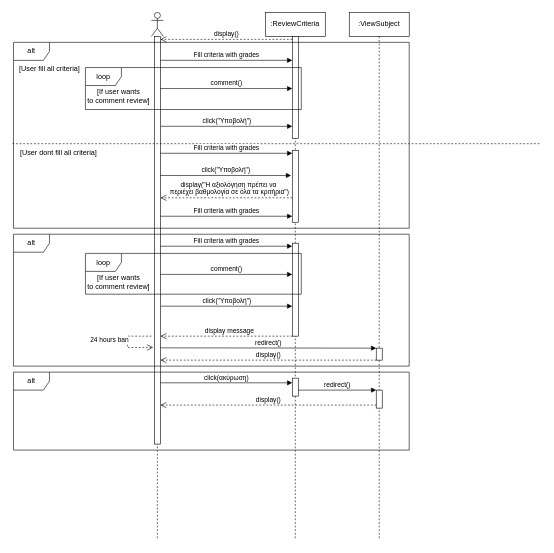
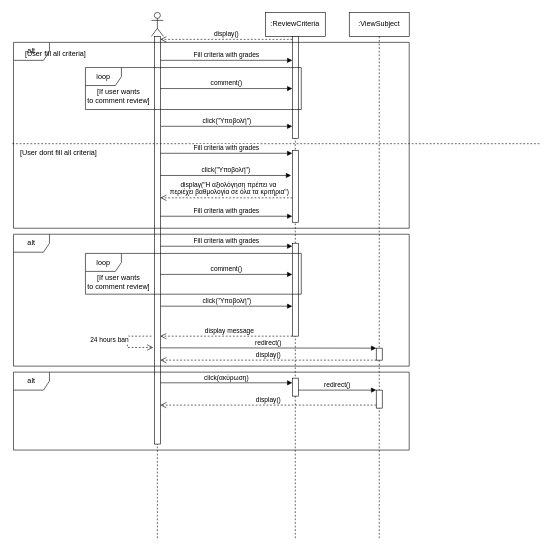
(50, 69) -> (56, 54)
